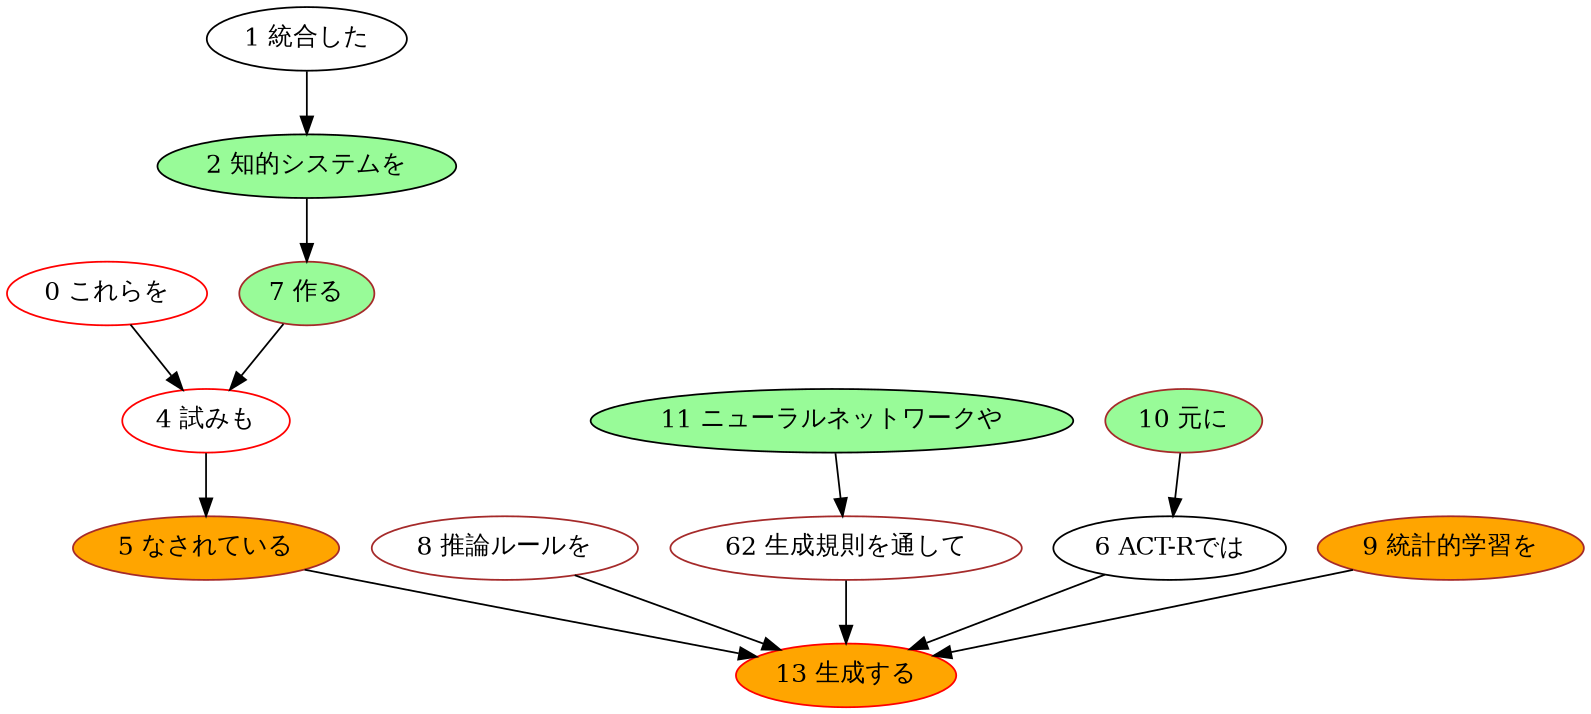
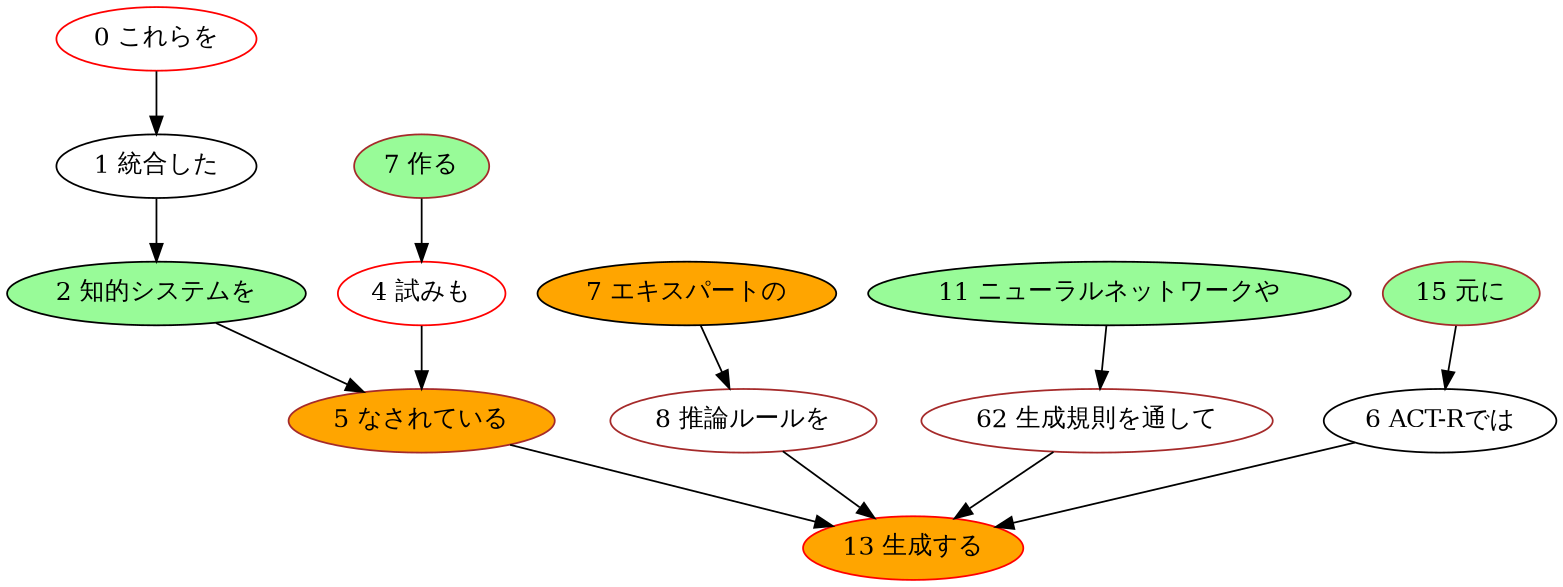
(307, 221) -> (282, 354)
none -> (687, 293)
(151, 350) -> (156, 94)
(1184, 421) -> (1461, 293)
(1451, 548) -> none
